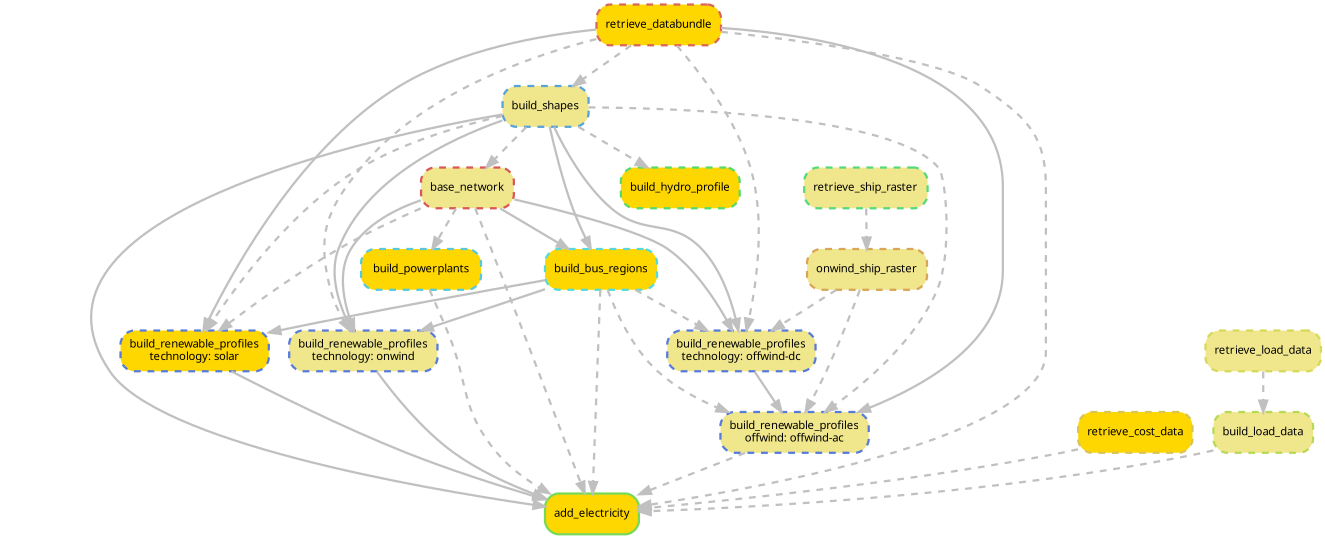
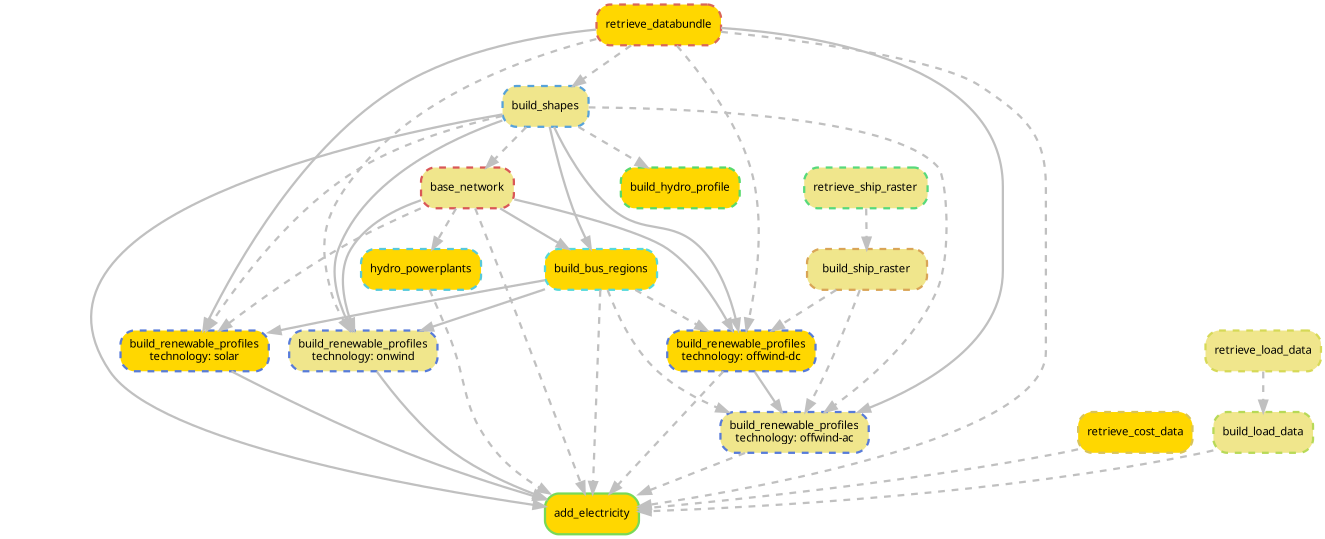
(421, 269) -> (421, 269)
(867, 269) -> (867, 269)
(741, 351) -> (741, 351)
none -> (671, 428)
(795, 432) -> (795, 432)
